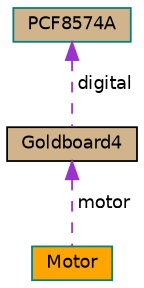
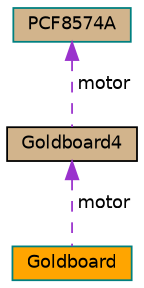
(102, 85) -> (101, 85)
(72, 263) -> (72, 263)
